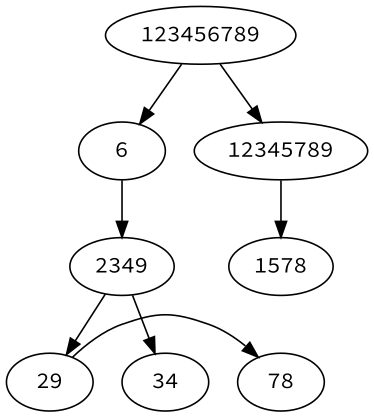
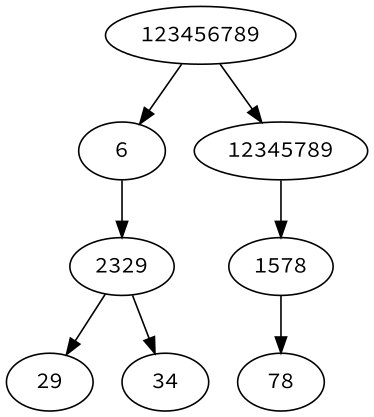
(122, 267) -> (122, 267)
(157, 315) -> (281, 316)
